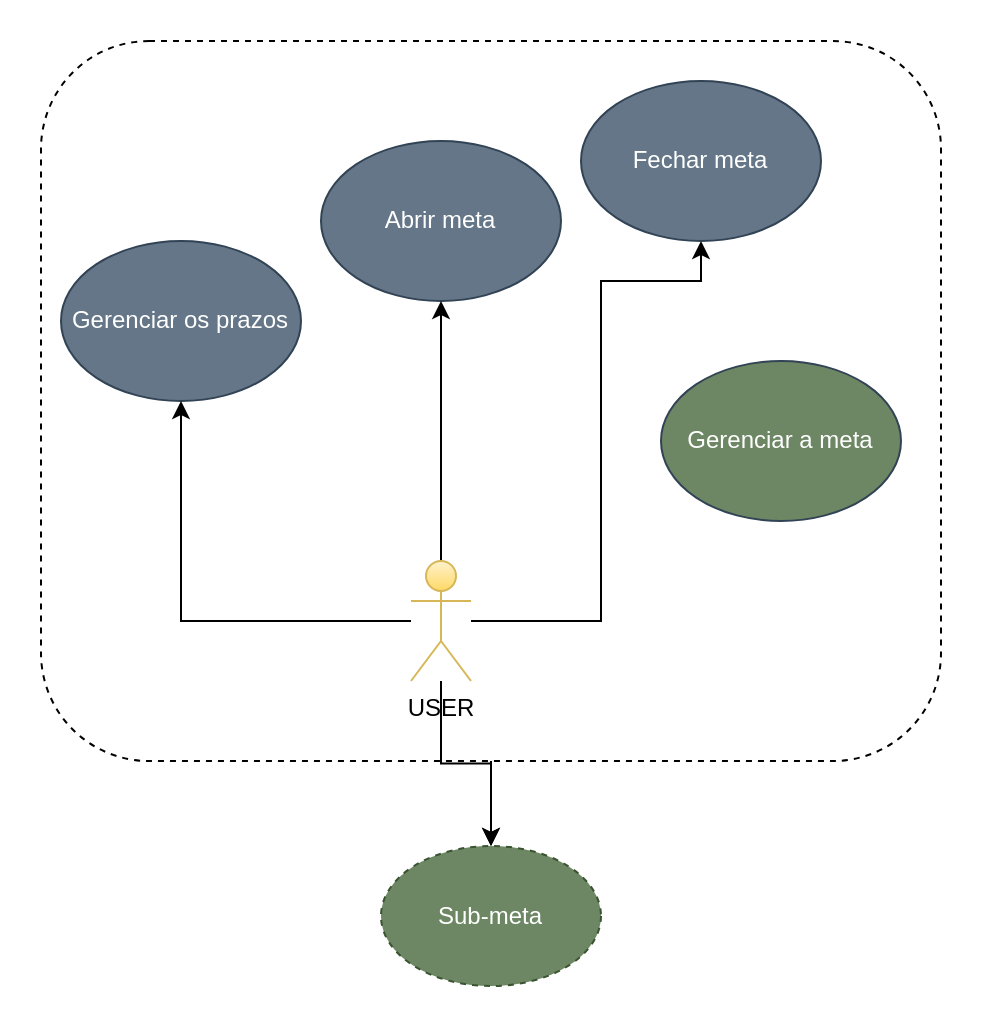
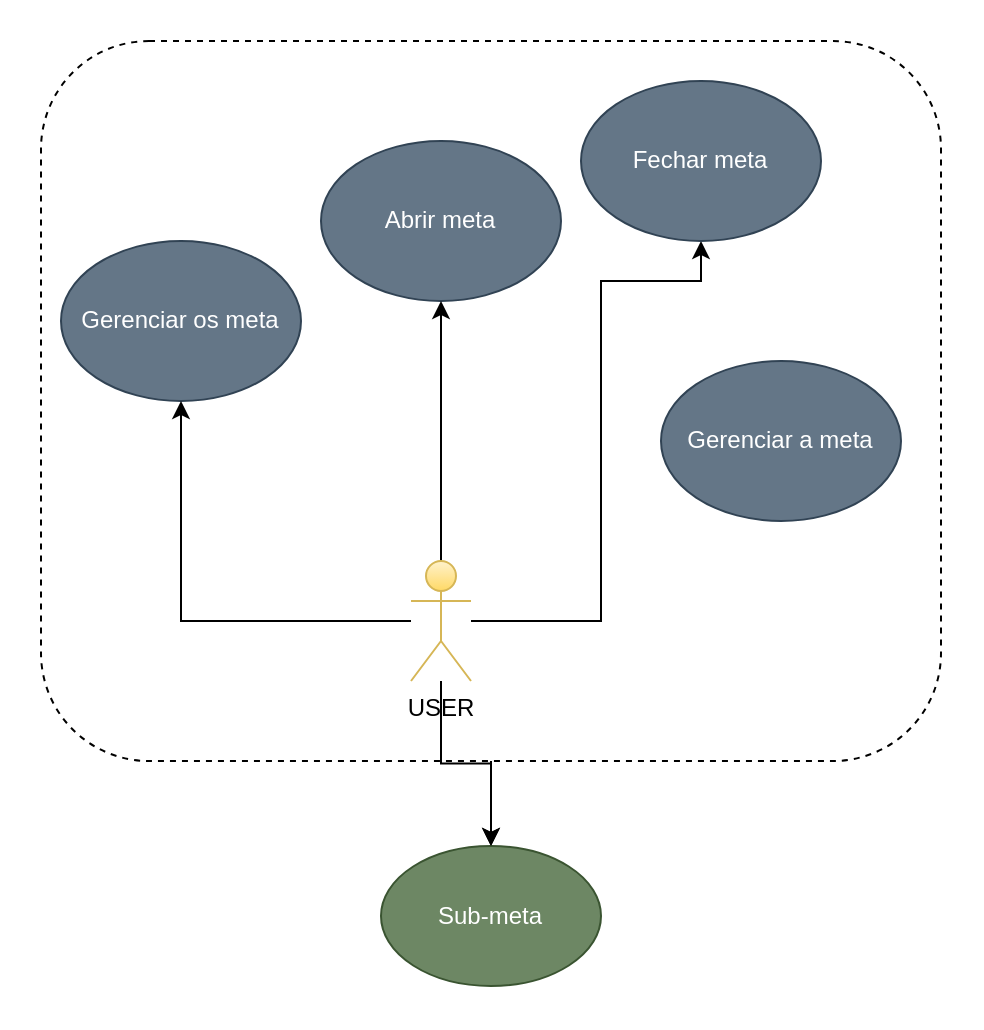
(181, 321) -> (181, 321)
(781, 441) -> (781, 441)
(491, 916) -> (491, 916)
